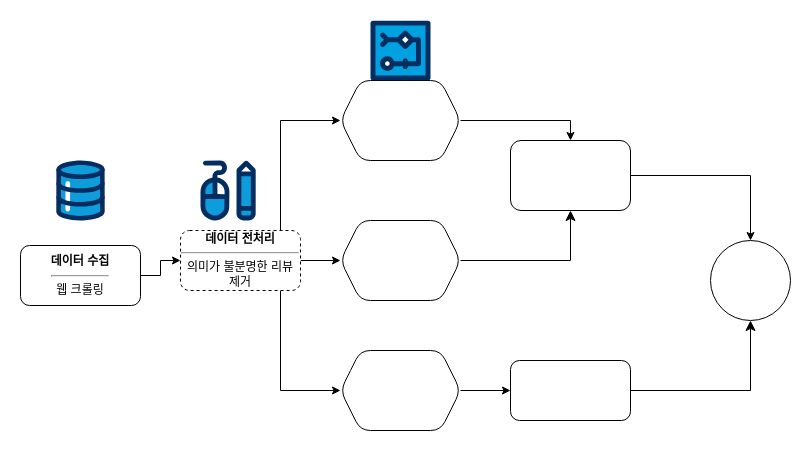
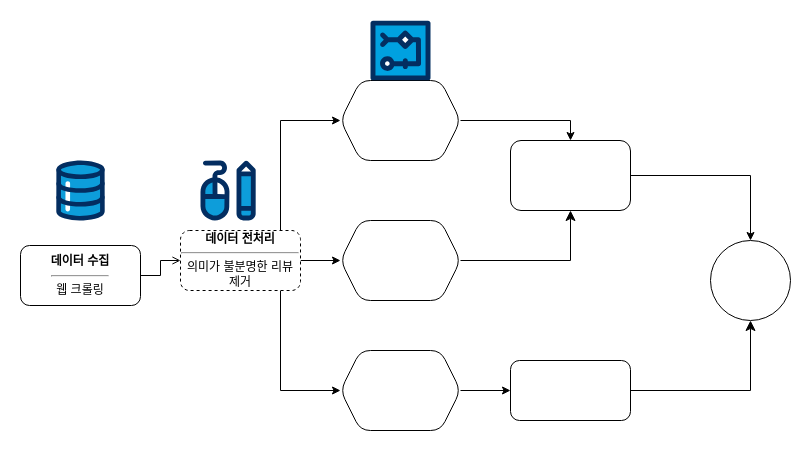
(172, 261) -> (174, 261)
